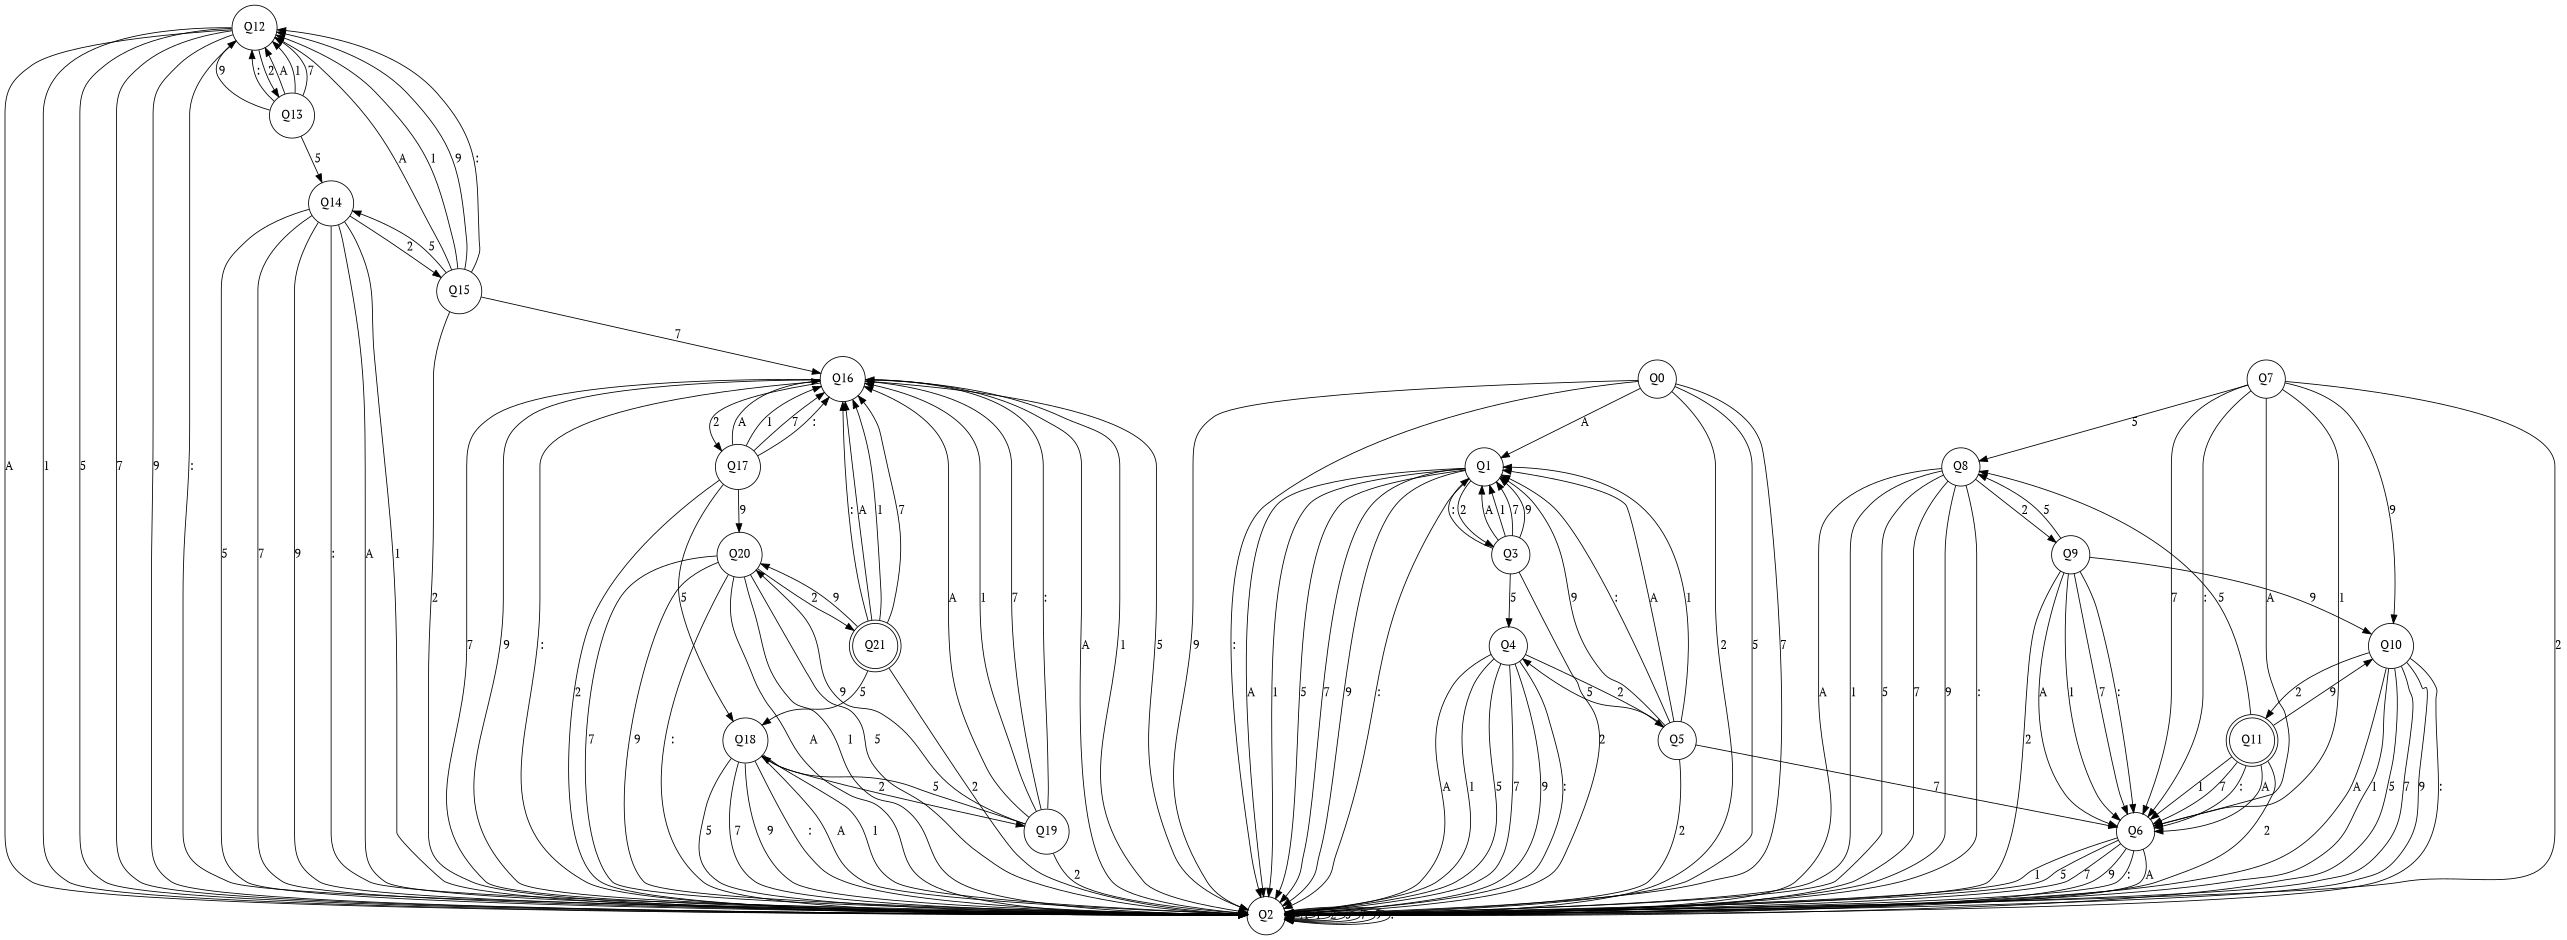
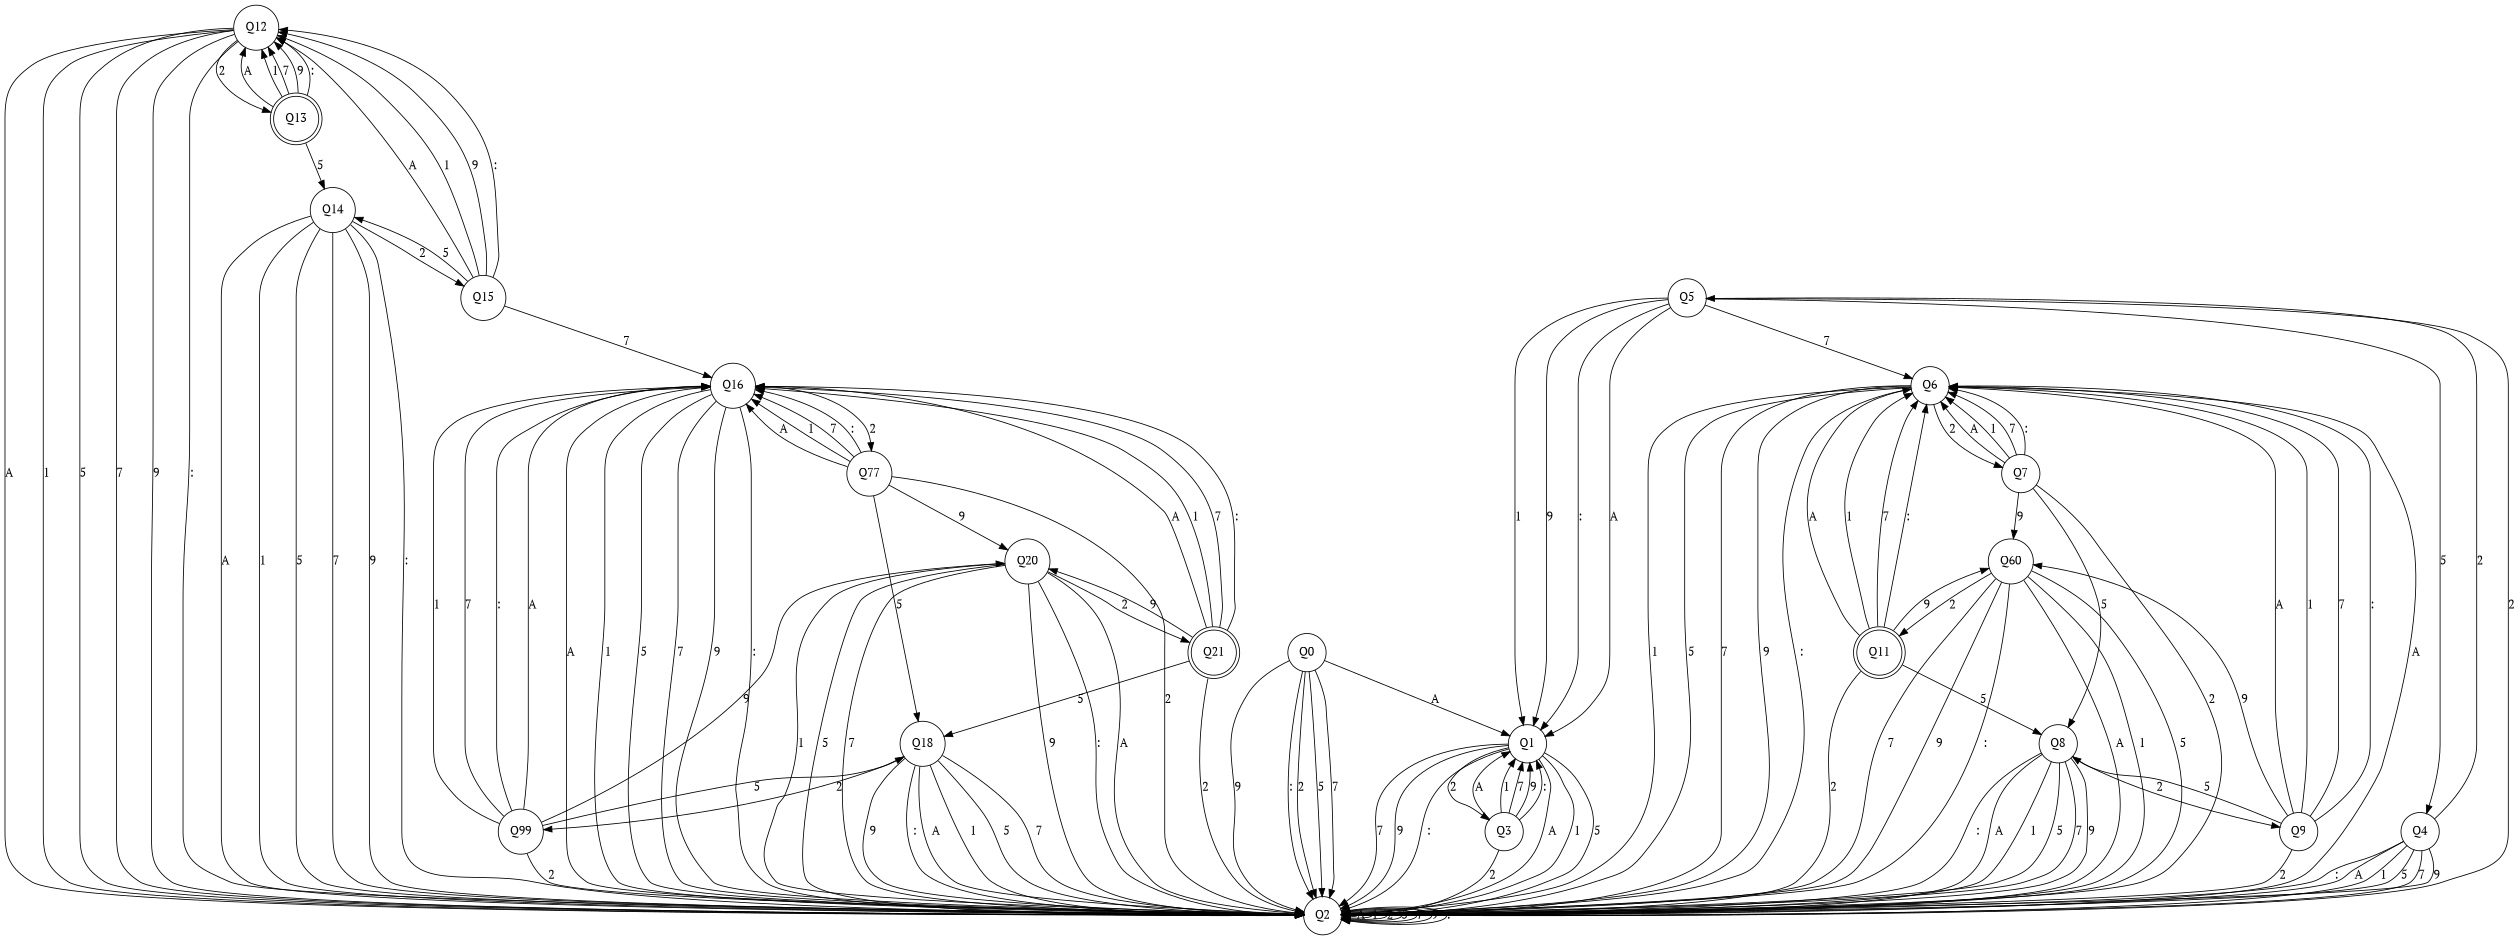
(292, 116) -> (296, 119)
none -> (1956, 442)
(738, 467) -> (869, 474)
(1510, 596) -> none
(2391, 646) -> (2011, 561)
(1047, 832) -> (521, 832)
(458, 876) -> none
